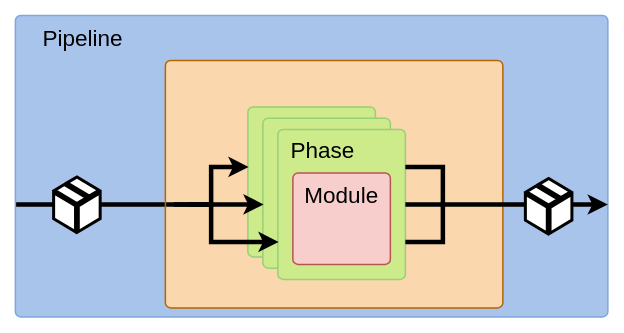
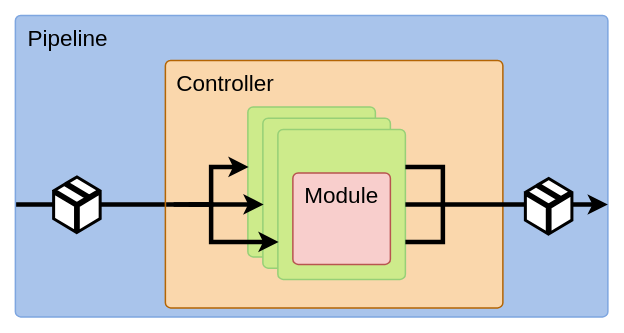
(83, 38) -> (68, 38)
none -> (225, 83)
(323, 150) -> none
